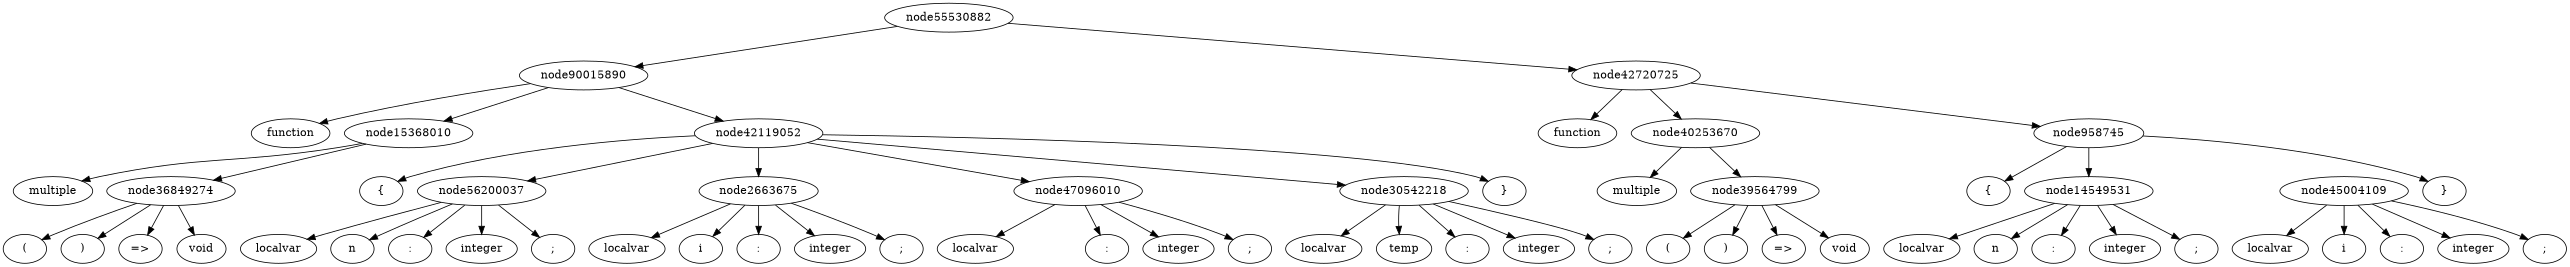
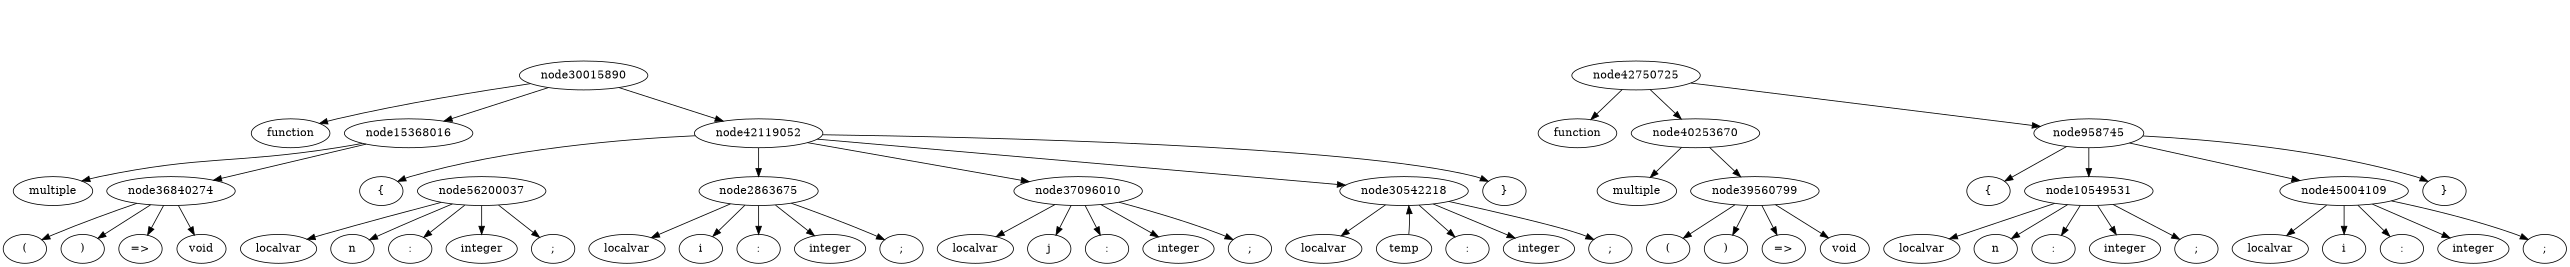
(949, 18) -> none
(584, 75) -> (584, 75)
(1636, 75) -> (1636, 75)
(409, 133) -> (409, 133)
(624, 161) -> none
none -> (2211, 161)
(171, 191) -> (171, 191)
(759, 191) -> (759, 191)
(1078, 191) -> (1078, 191)
(1755, 191) -> (1755, 191)
(2089, 191) -> (2089, 191)
(1399, 216) -> (1409, 224)
none -> (1049, 249)
